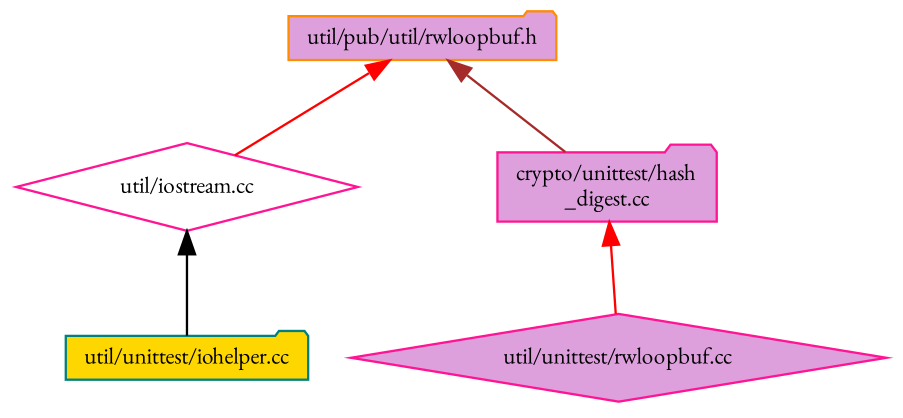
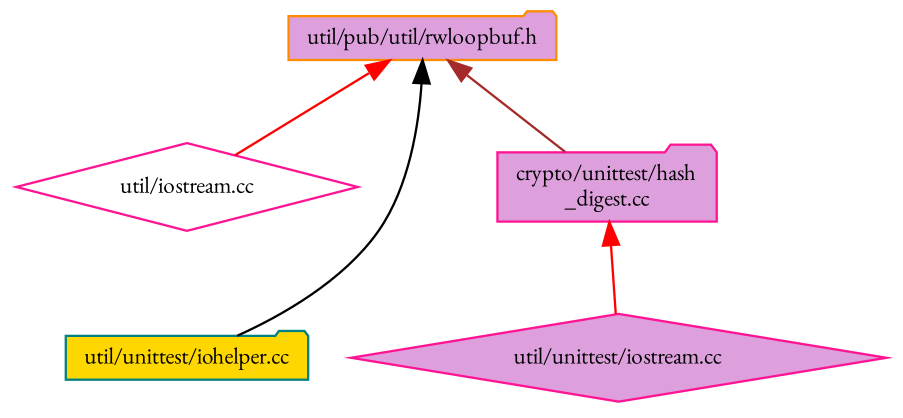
(187, 295) -> (372, 240)
(619, 358) -> (619, 358)
